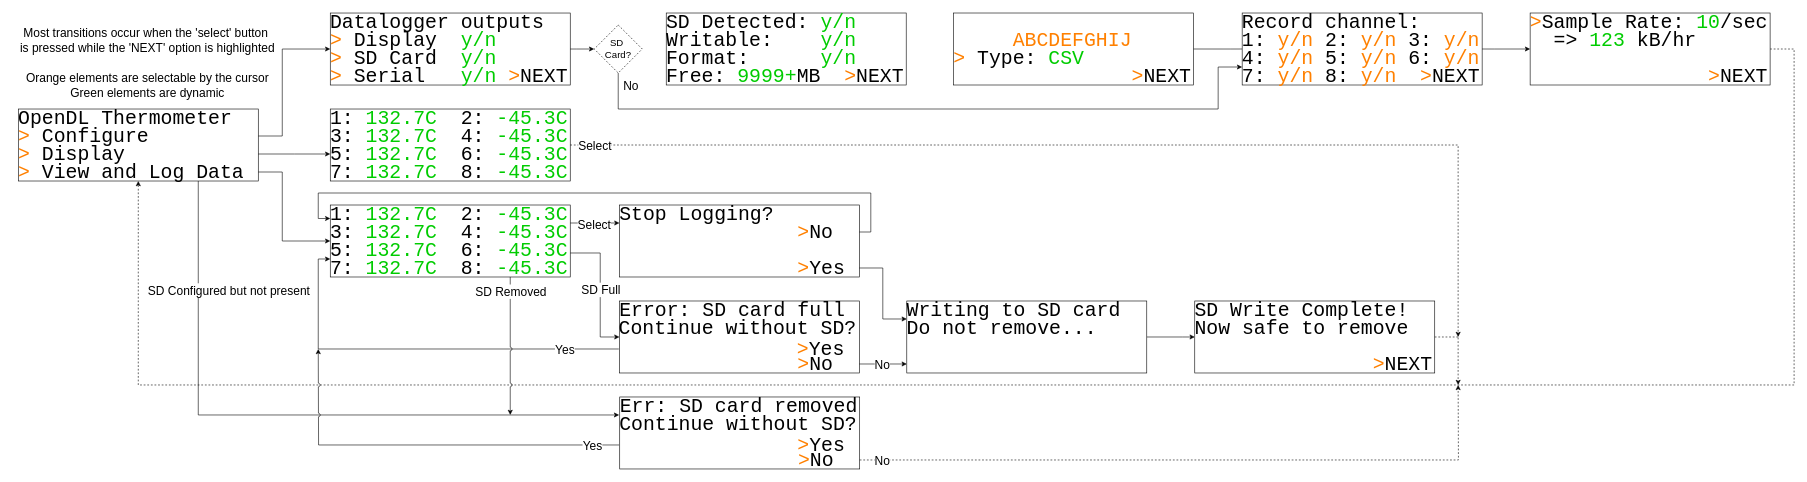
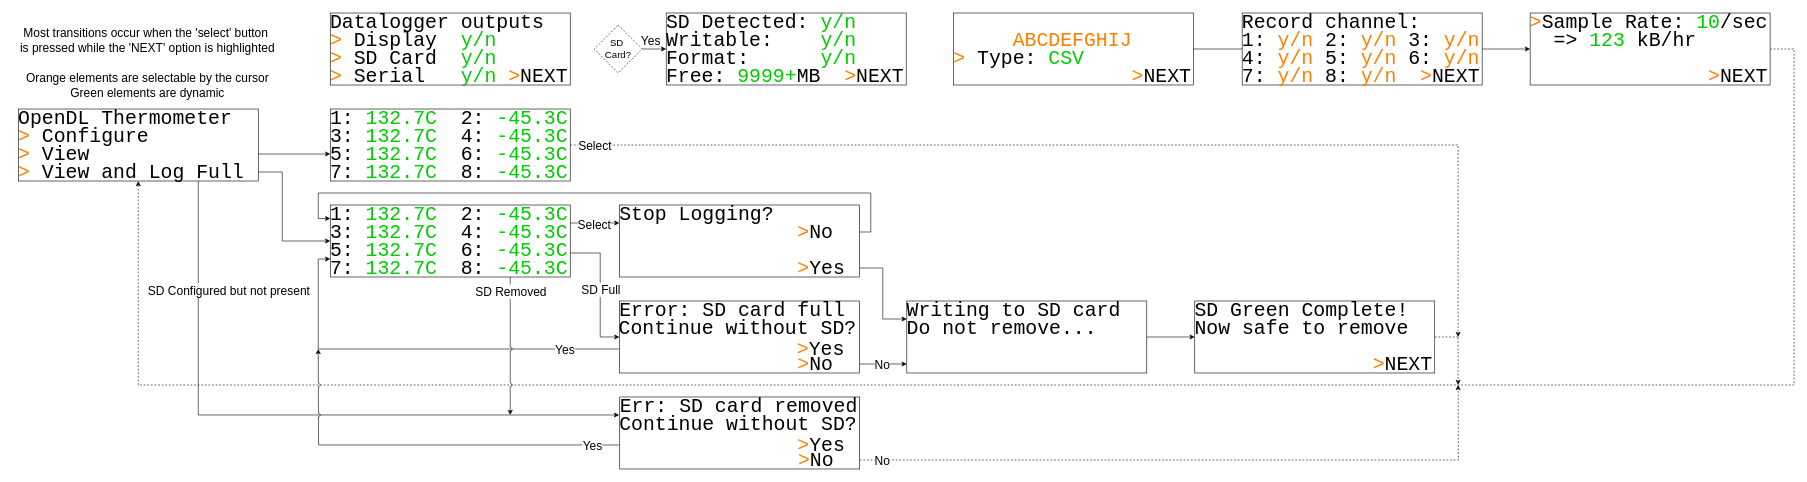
(588, 49) -> none
none -> (660, 49)
(618, 108) -> none
(282, 136) -> none
(63, 154) -> (49, 154)
(113, 172) -> (108, 172)
(1282, 310) -> (1284, 310)
